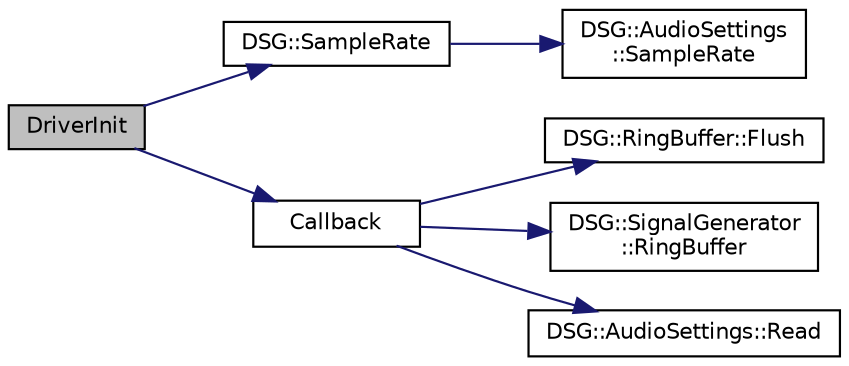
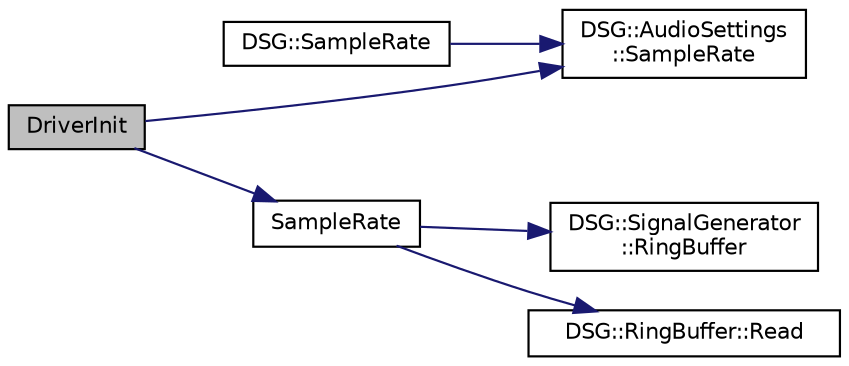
(196, 89) -> (343, 100)
(684, 140) -> none
(337, 224) -> (337, 224)
(684, 333) -> (684, 333)
